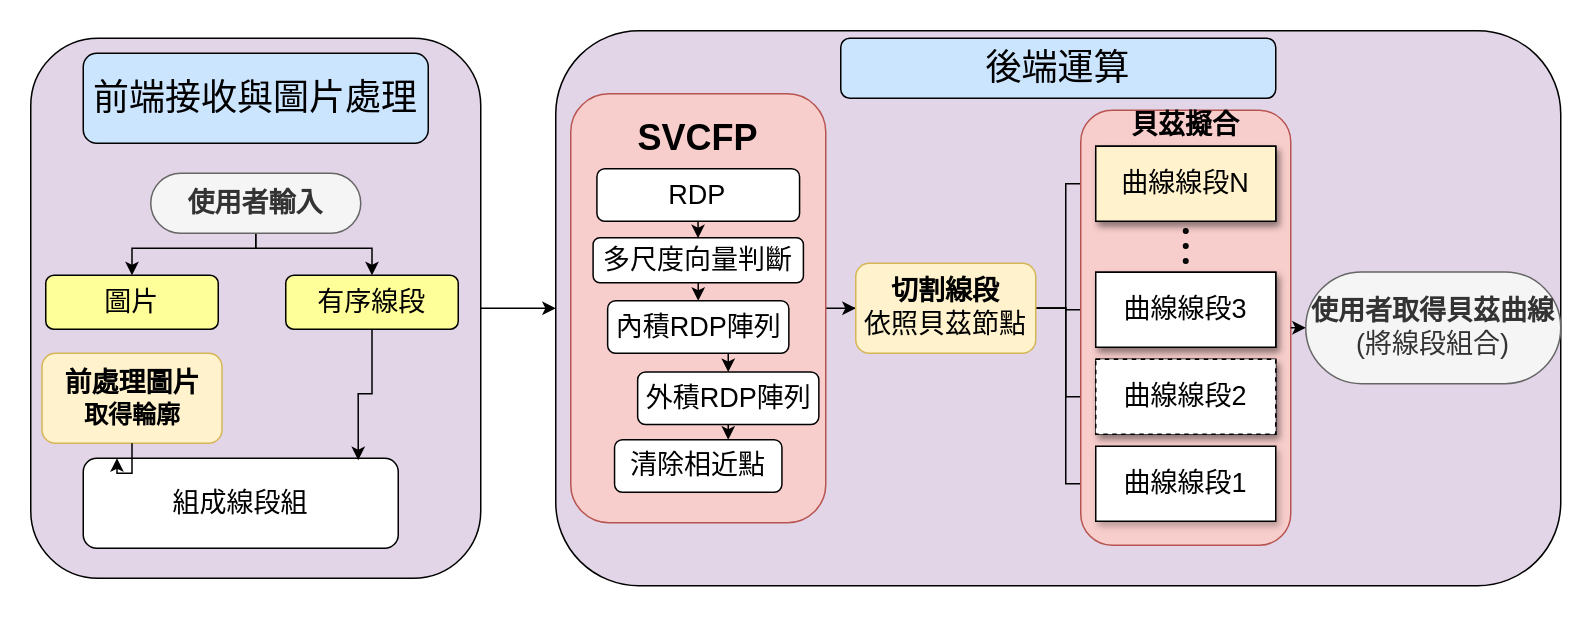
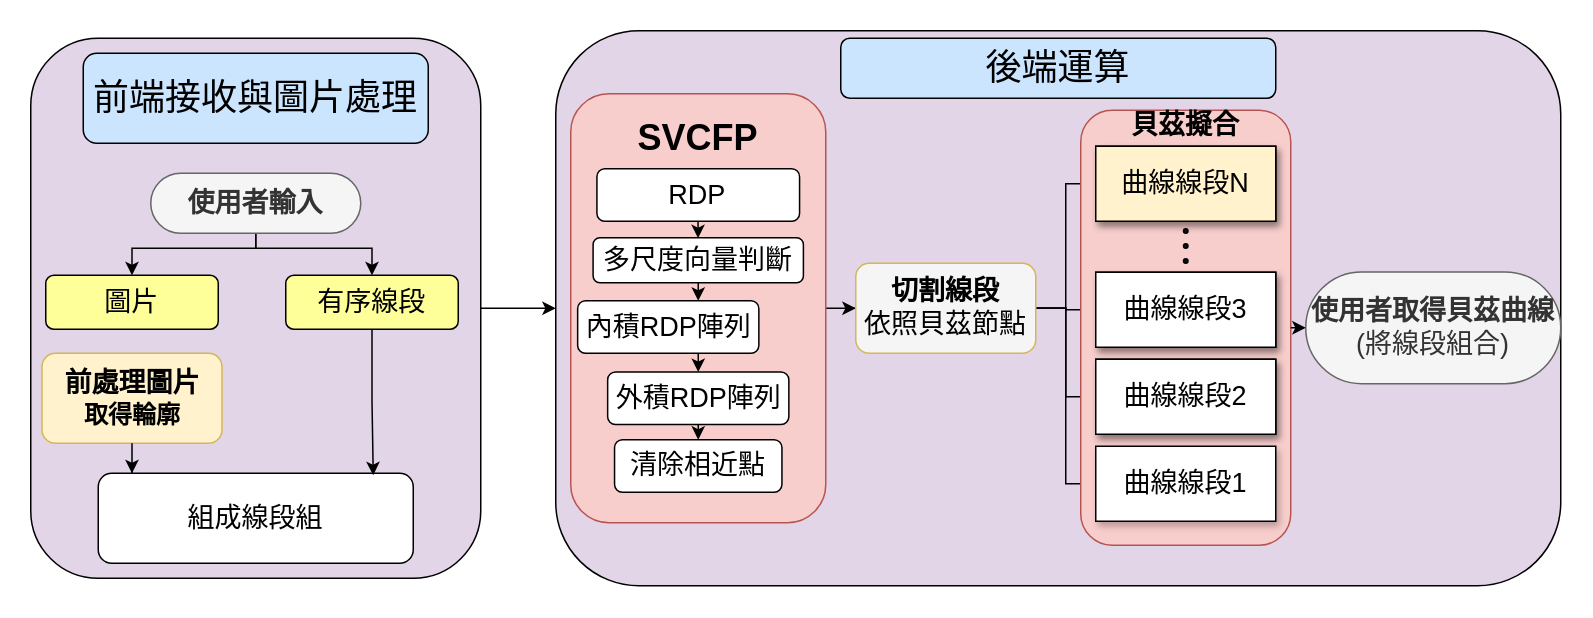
(946, 308) -> (946, 308)
(698, 327) -> (668, 327)
(1186, 397) -> (1186, 397)
(728, 398) -> (698, 398)
(241, 503) -> (256, 518)
